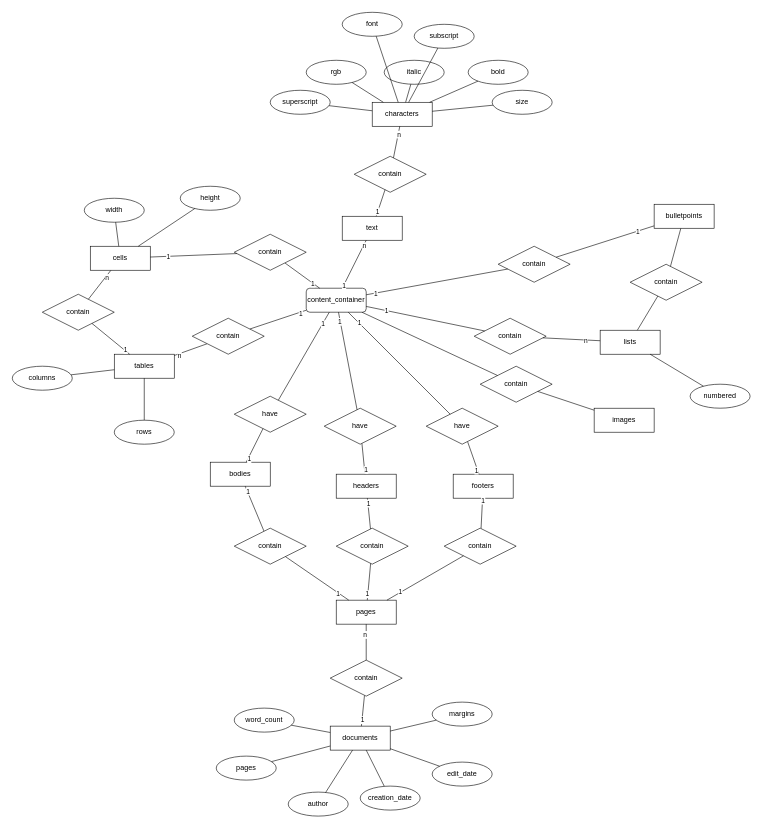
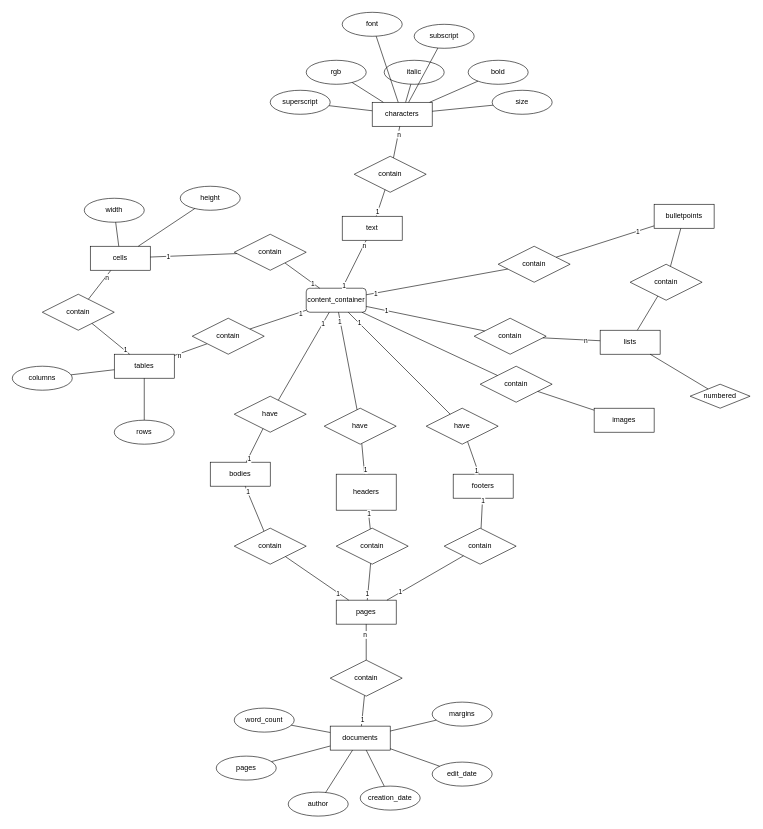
(720, 396) -> (720, 396)
(366, 486) -> (366, 492)
